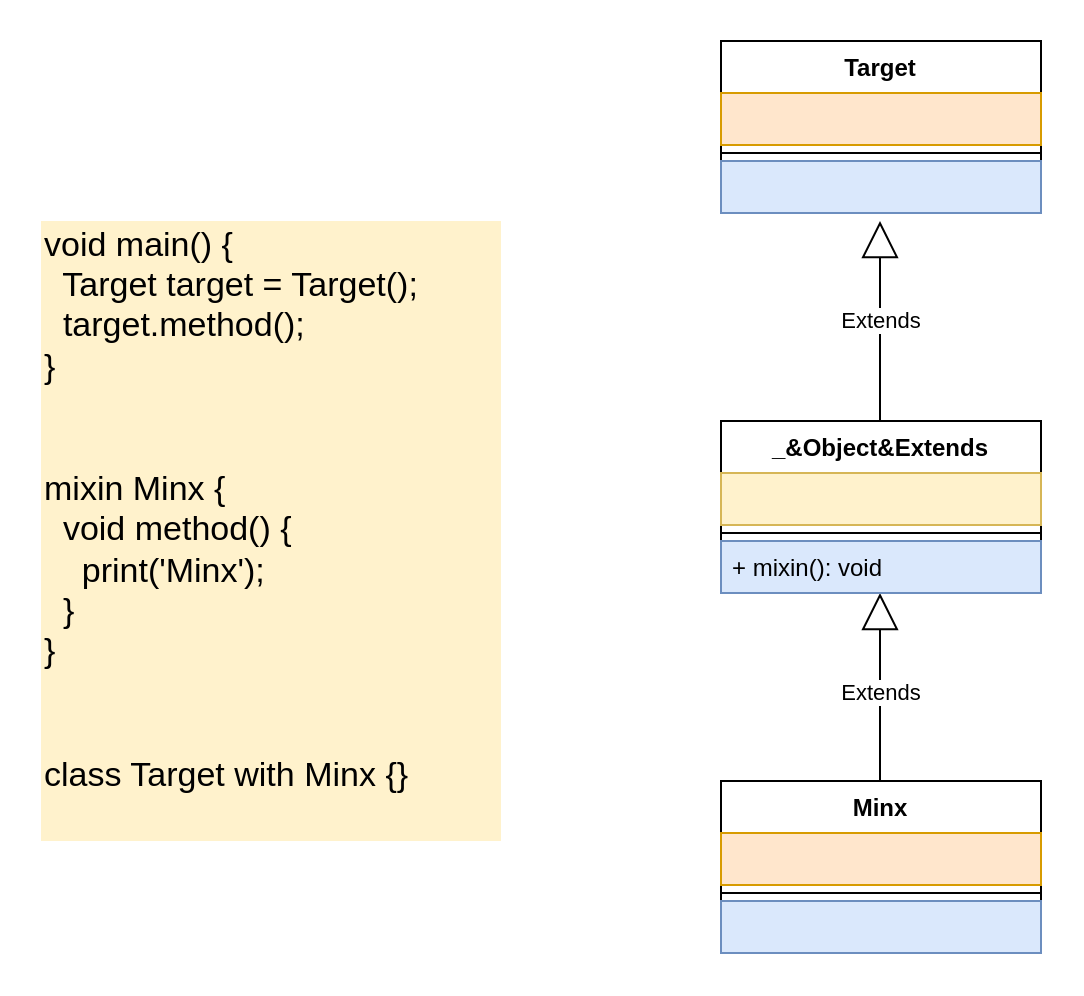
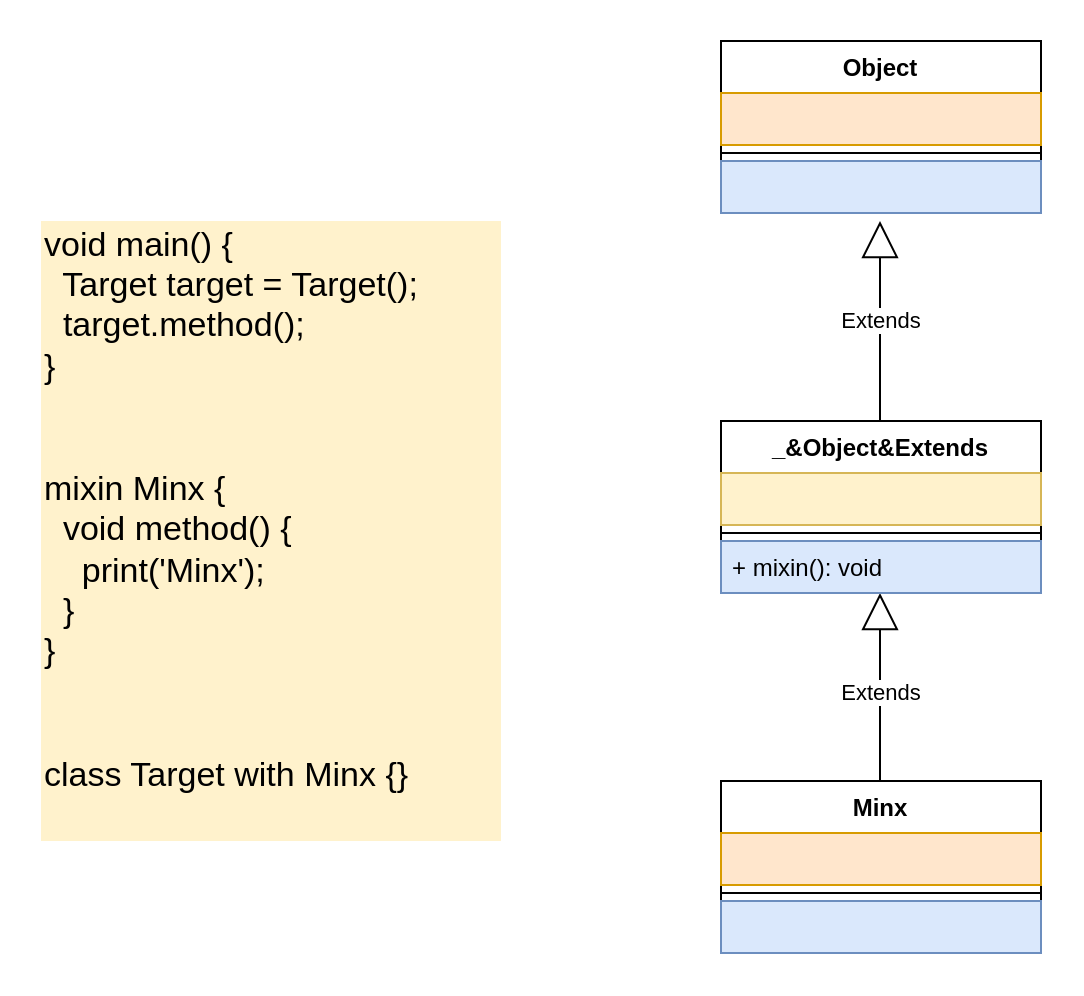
(880, 68) -> (880, 68)
